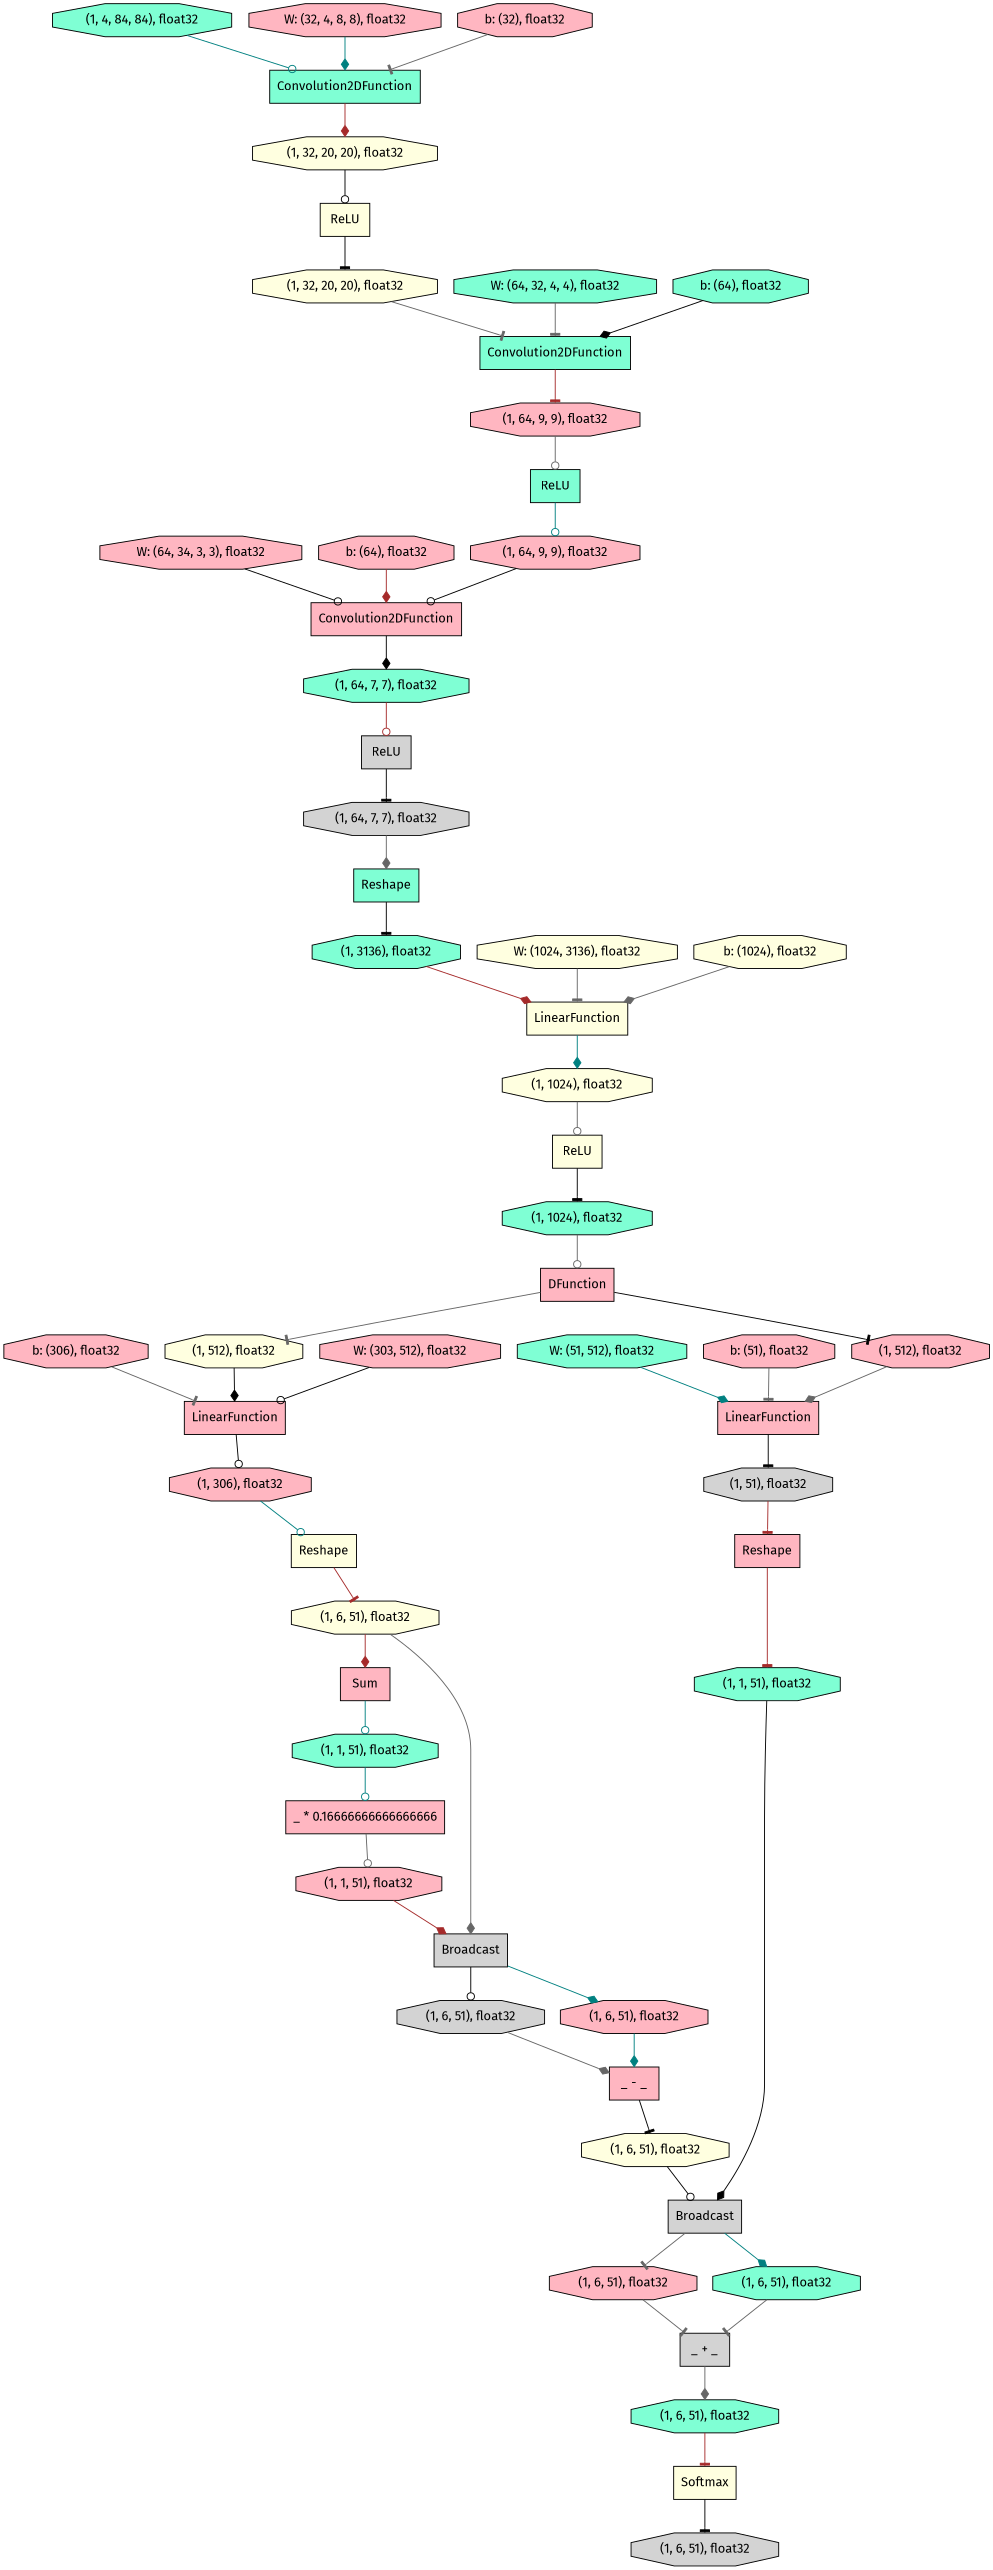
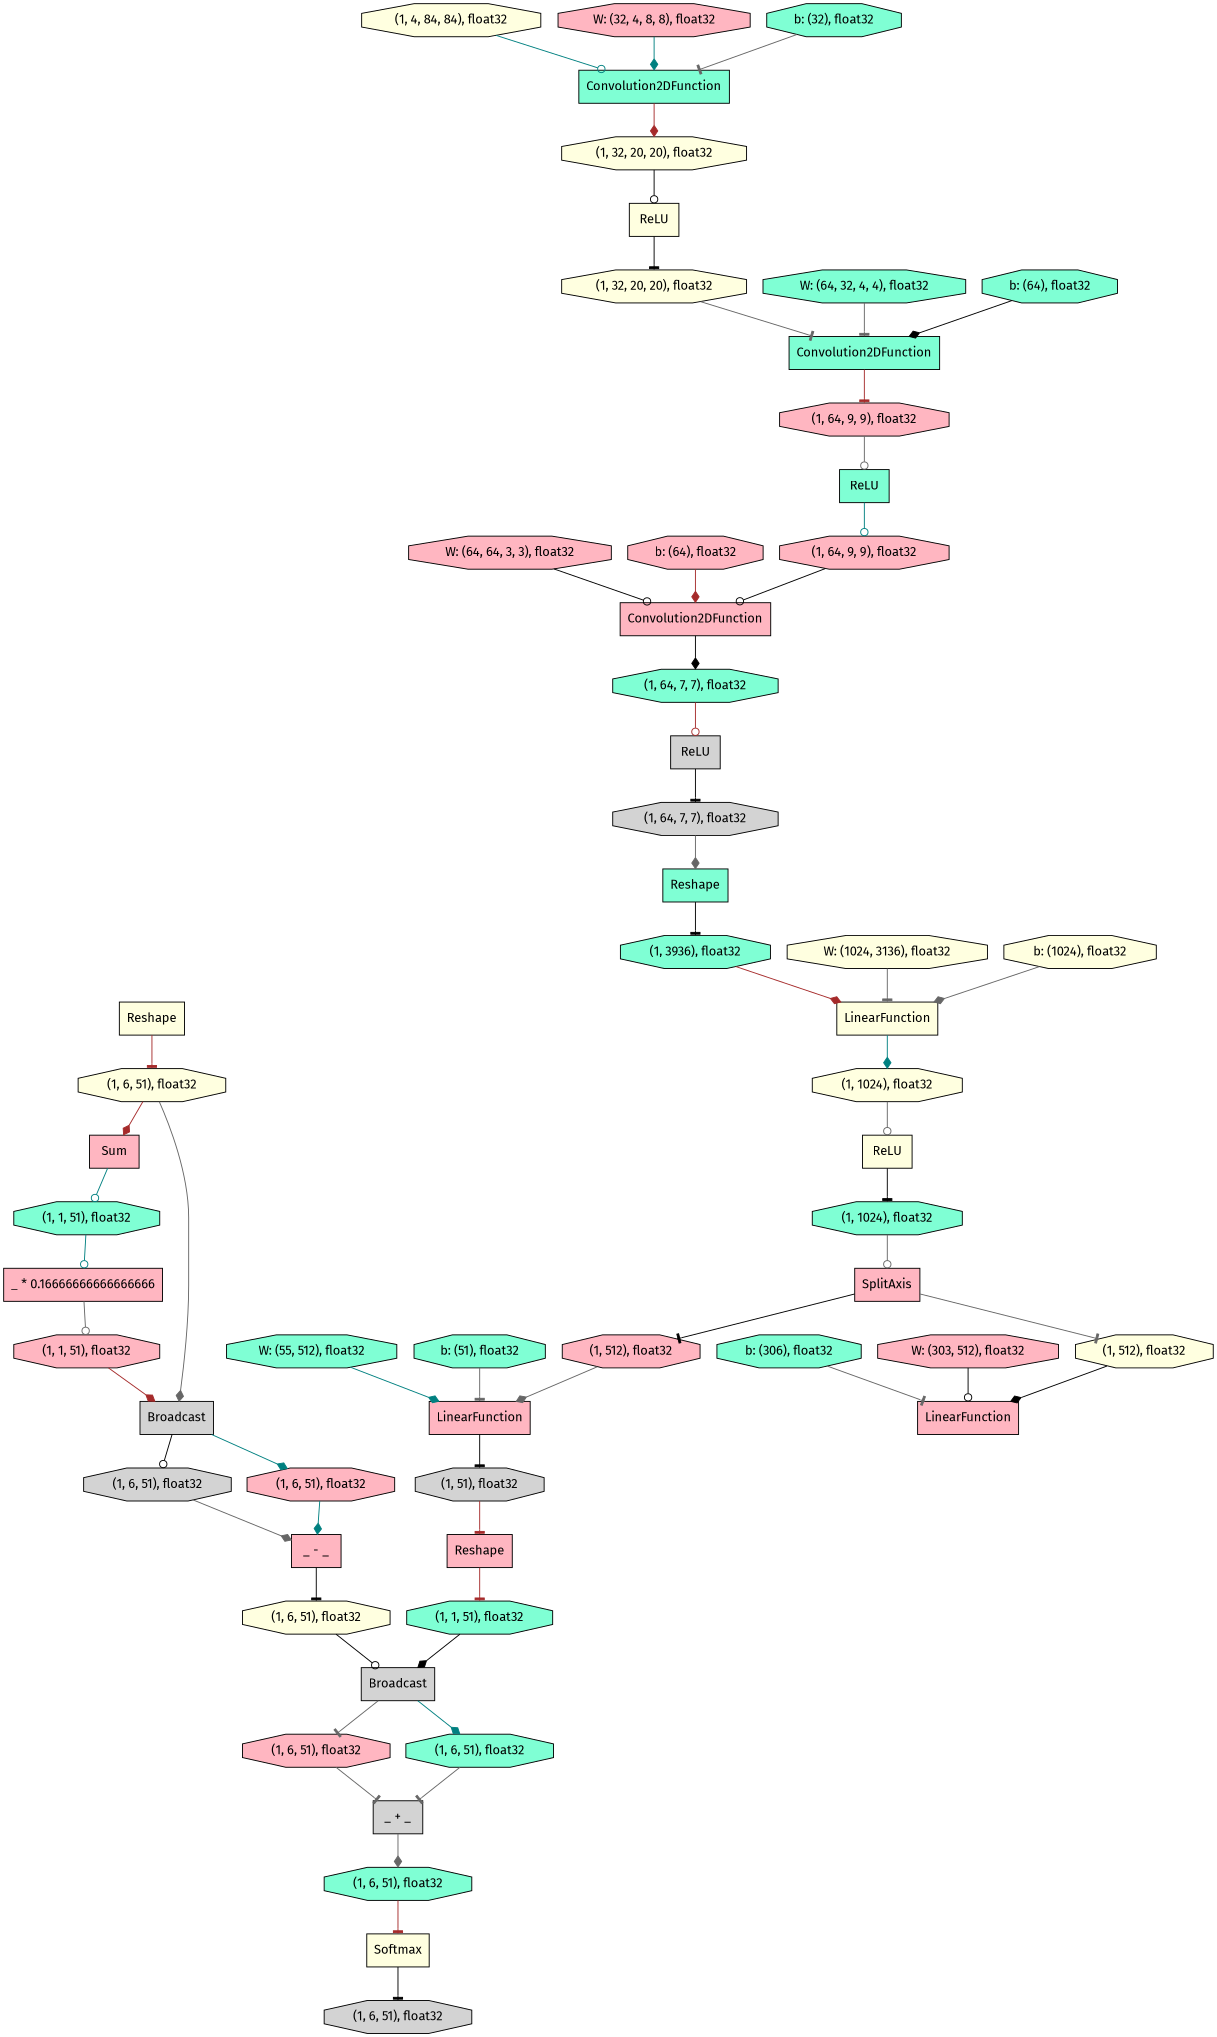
(142, 20) -> (451, 20)
(525, 20) -> (834, 20)
(201, 553) -> (510, 553)
(386, 952) -> (695, 952)
(577, 1285) -> (887, 1285)
(76, 1351) -> (789, 1351)
(602, 1351) -> (312, 1351)
(769, 1351) -> (480, 1351)
(240, 1484) -> none
